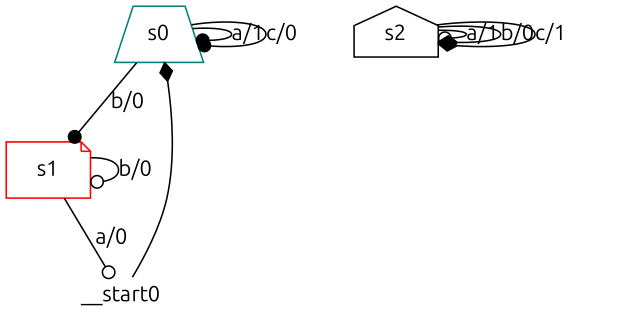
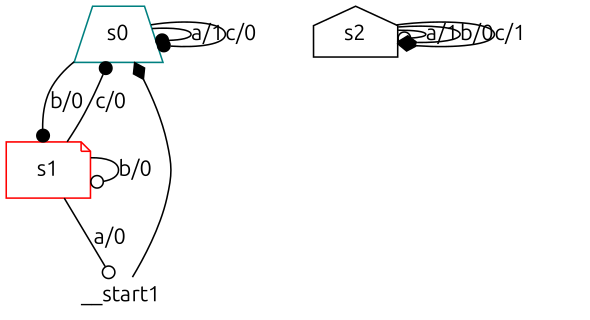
none -> (87, 109)
(122, 296) -> (122, 296)
